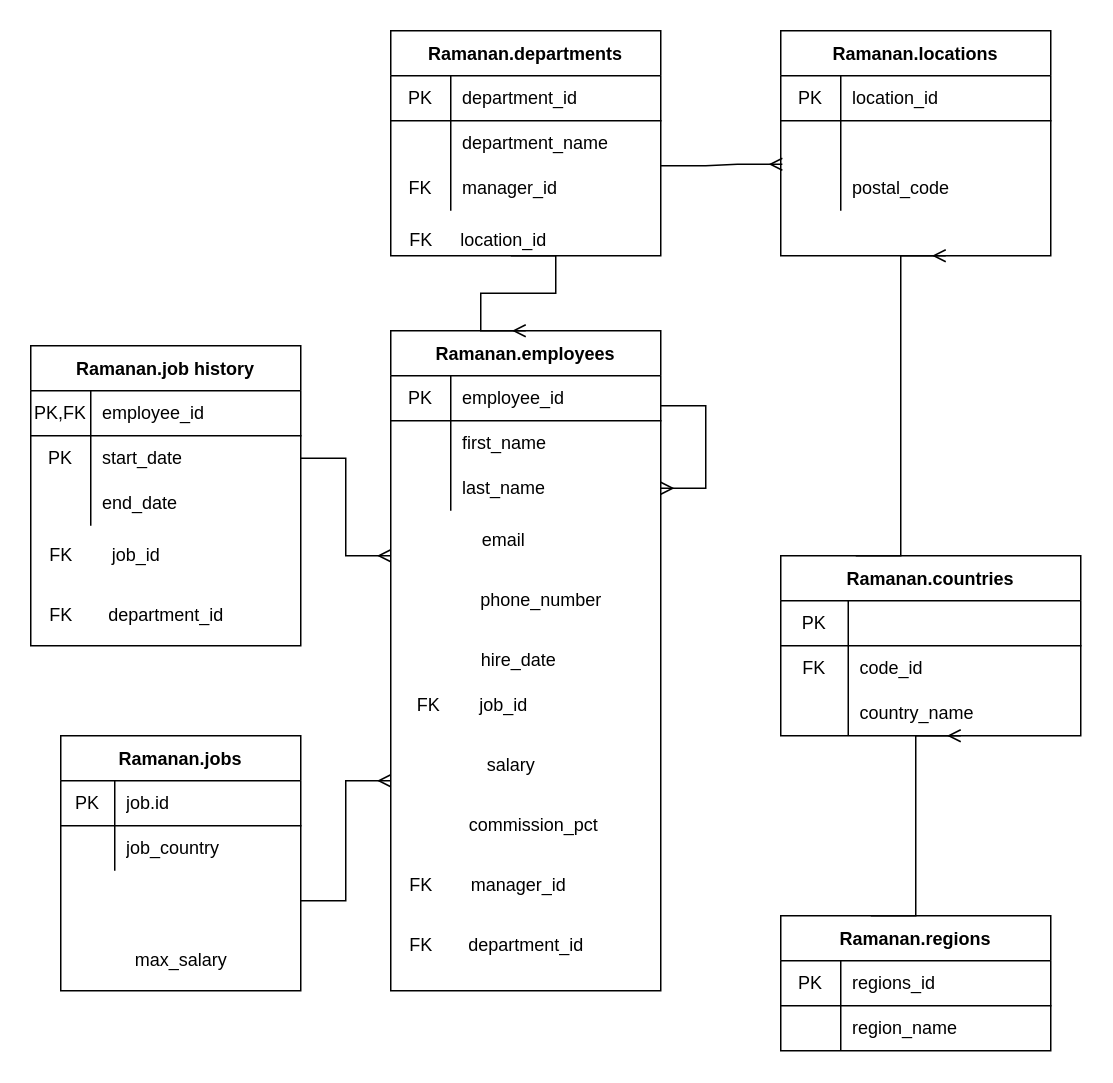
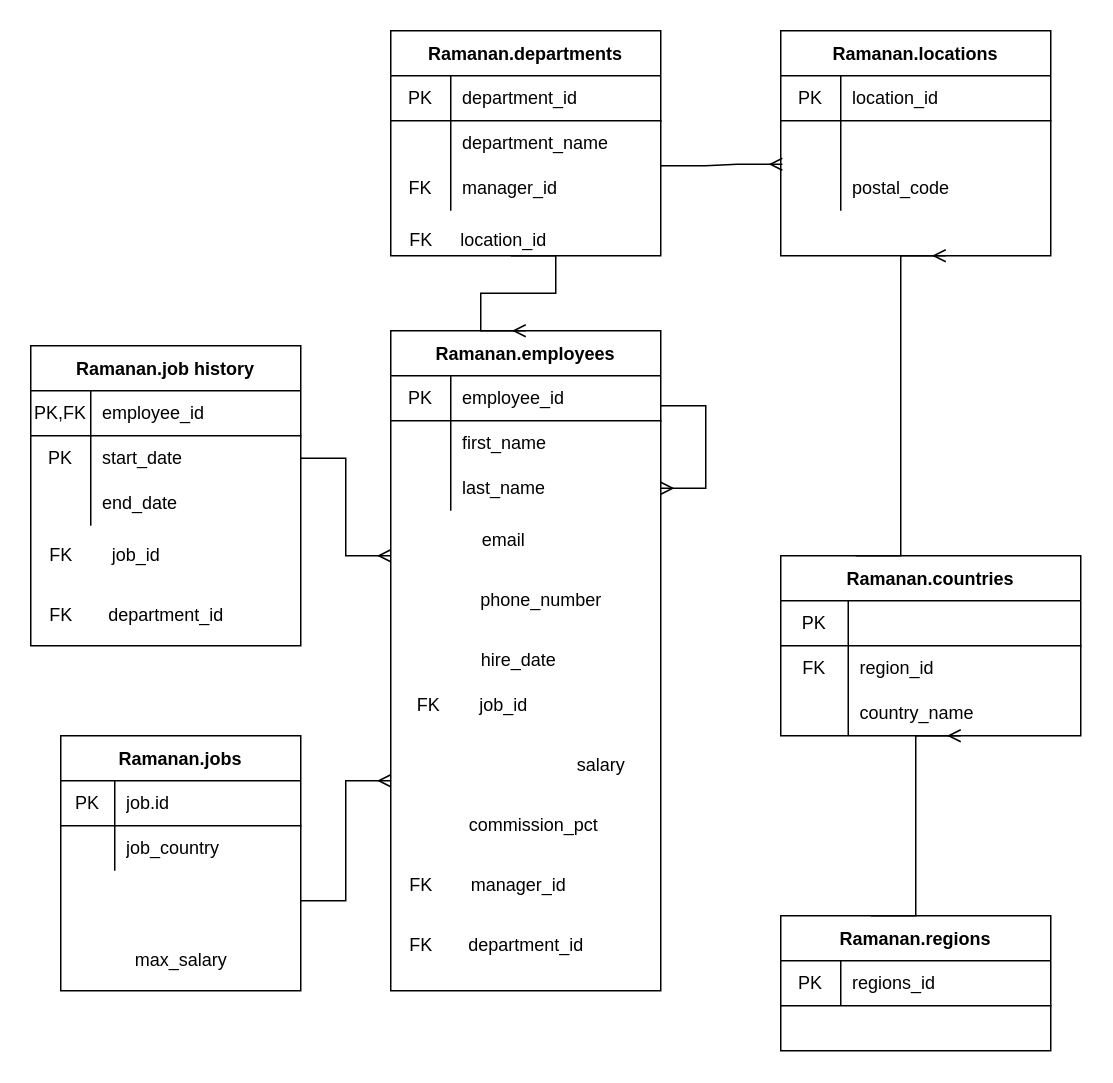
(893, 668) -> (901, 668)
(511, 766) -> (601, 766)
(946, 1028) -> none
